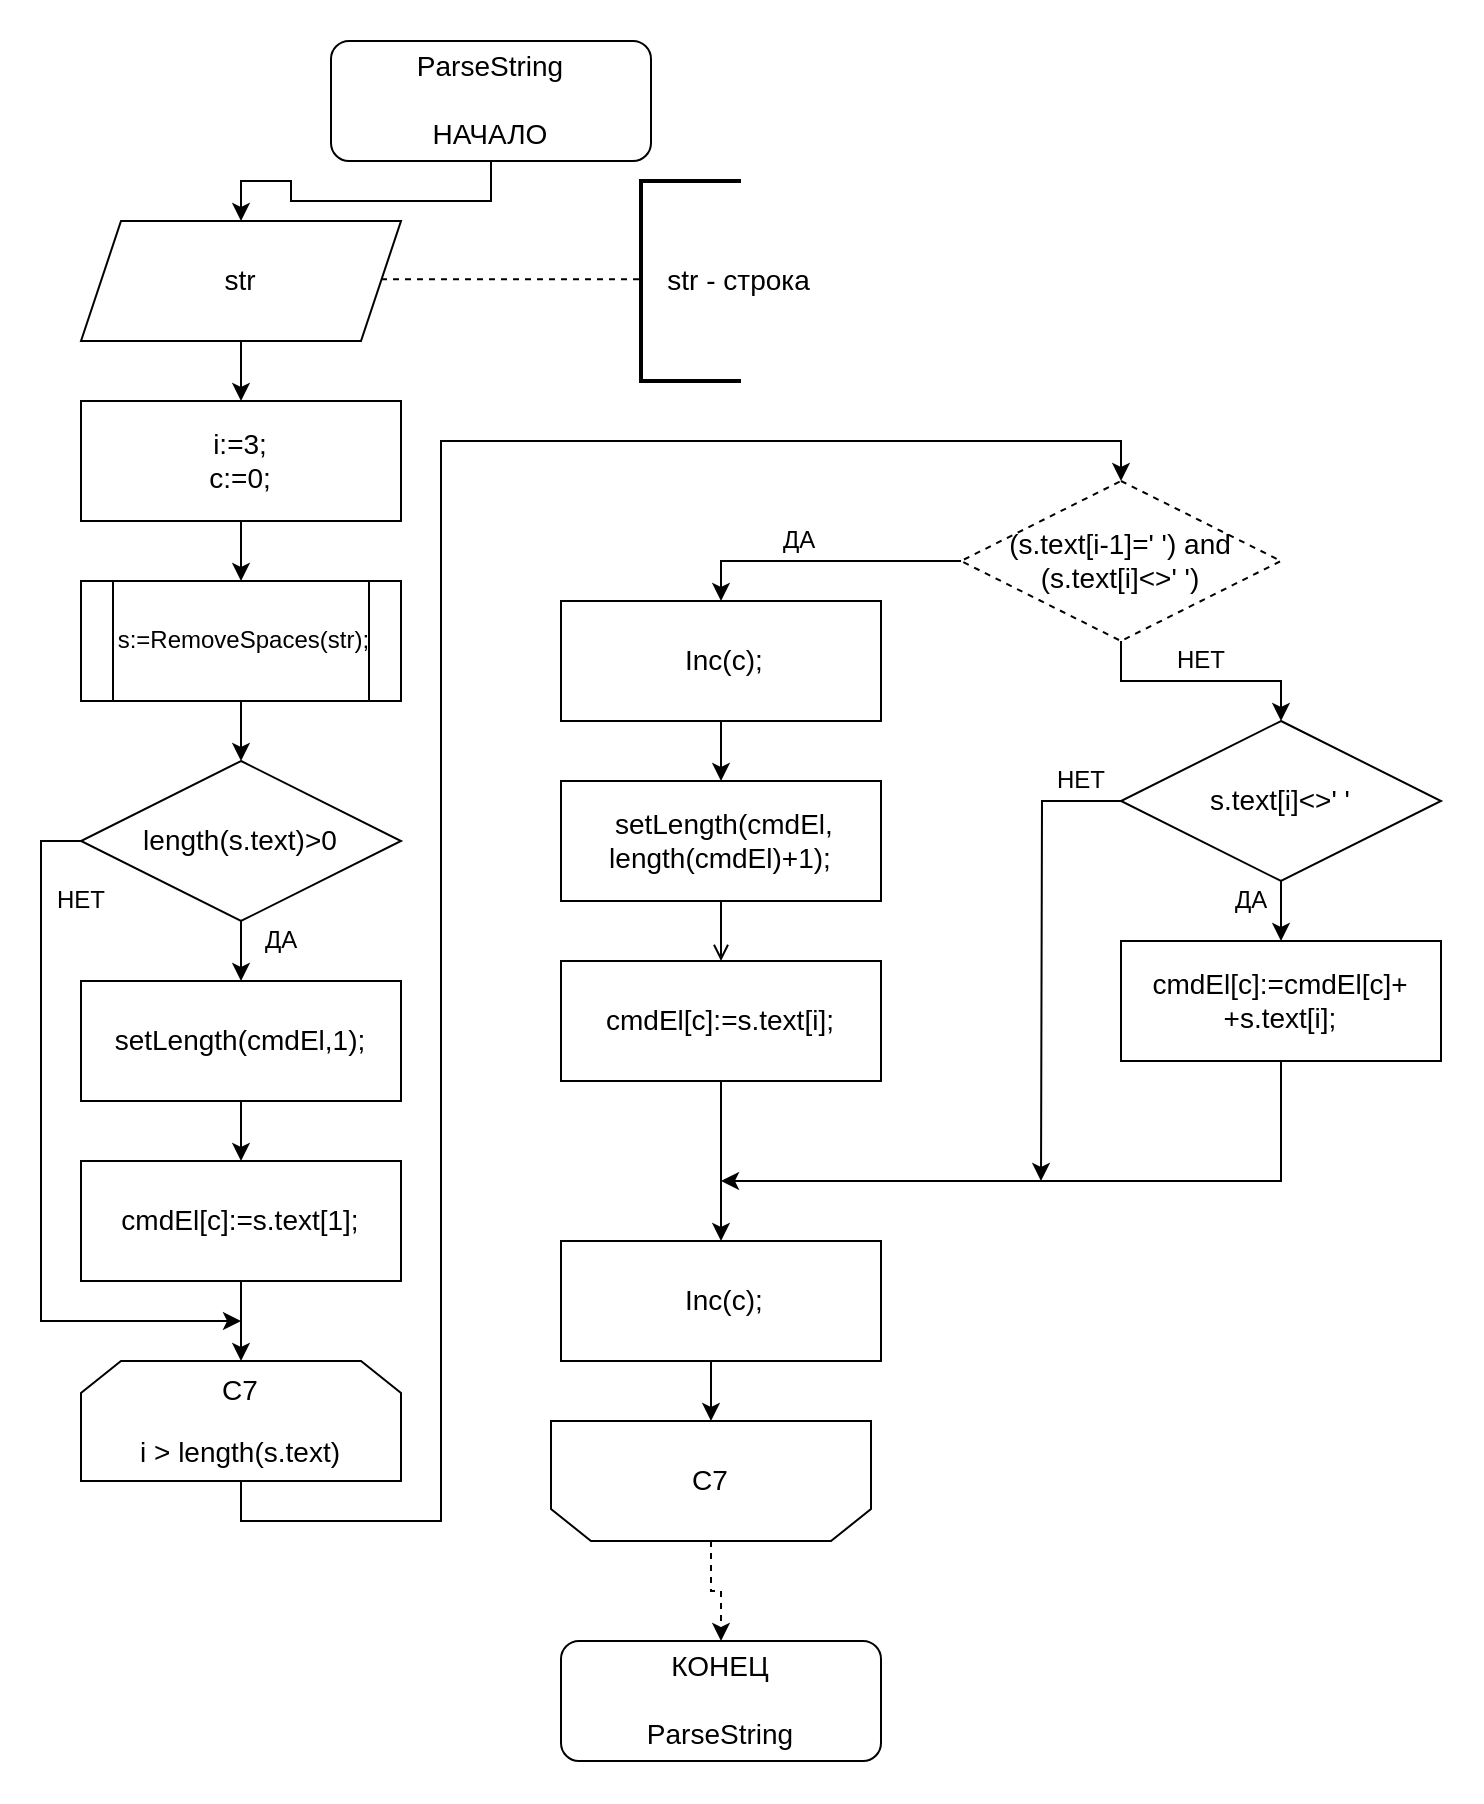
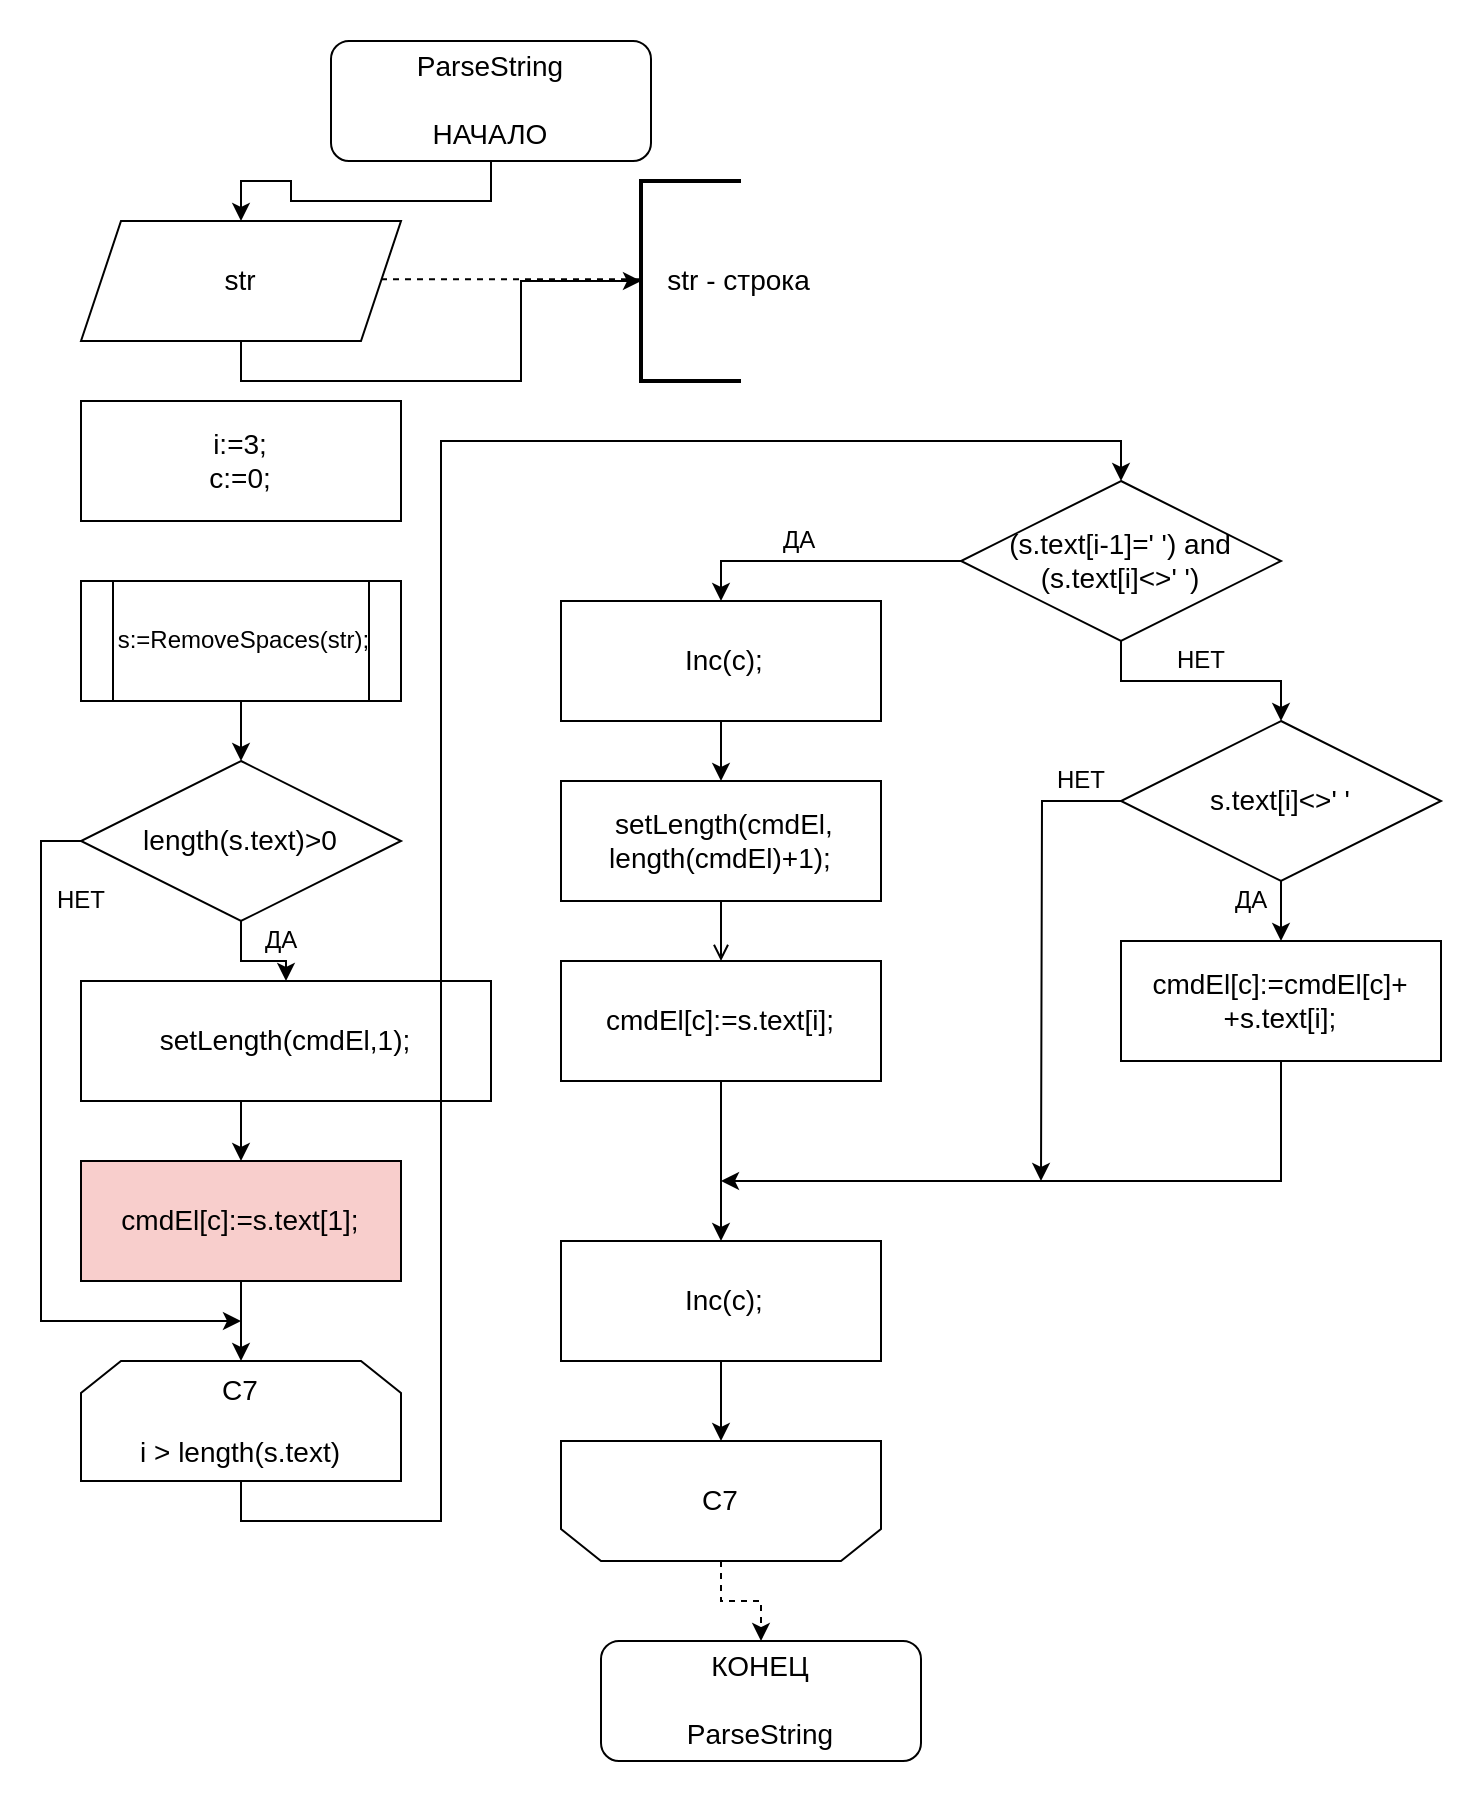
(241, 383) -> (428, 381)
(241, 544) -> none
(1121, 561) -> (1121, 561)
(241, 1041) -> (286, 1041)
(241, 1221) -> (241, 1221)
(711, 1481) -> (721, 1501)
(721, 1701) -> (761, 1701)
